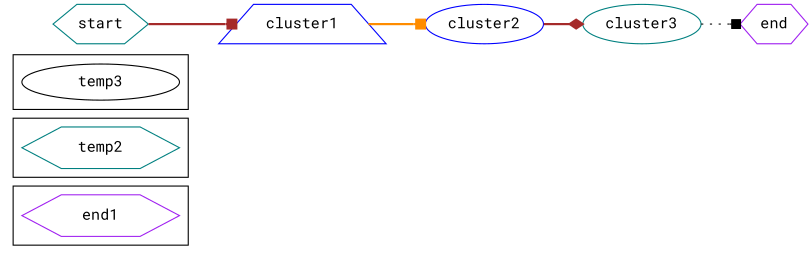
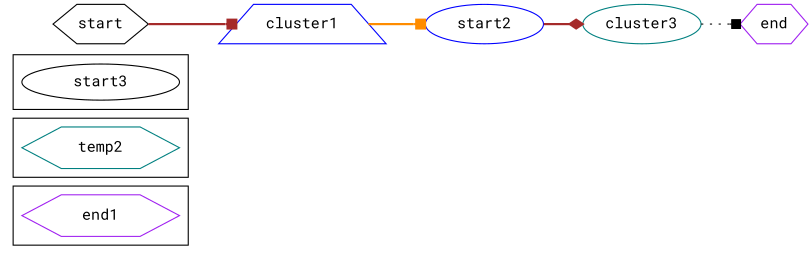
(101, 24) -> (101, 24)
(484, 24) -> (484, 24)
(101, 82) -> (101, 82)
